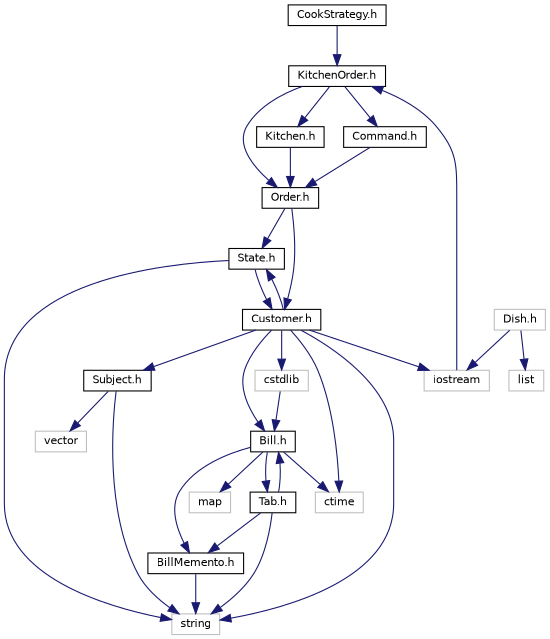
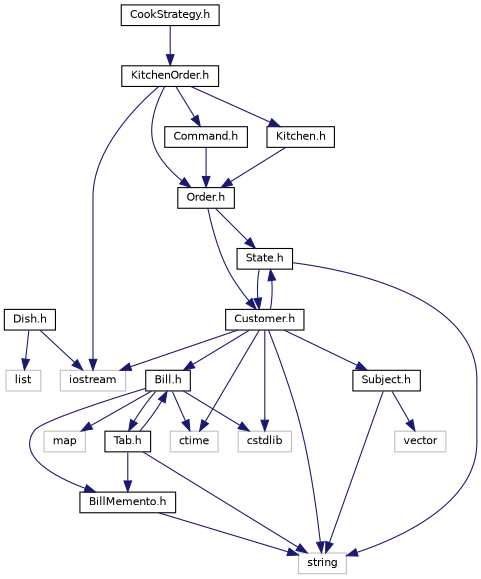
(457, 213) -> (93, 212)
(520, 320) -> (30, 320)
(278, 406) -> (206, 405)
